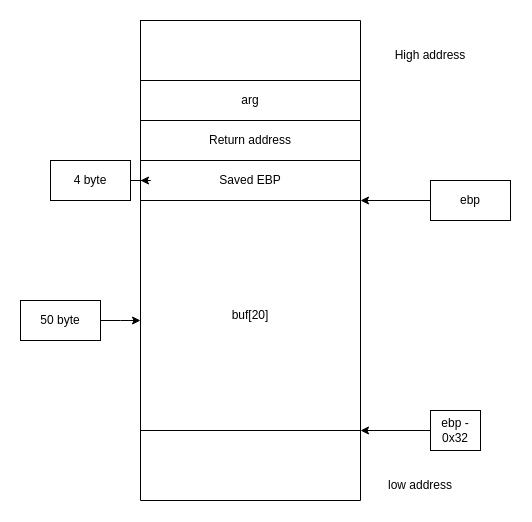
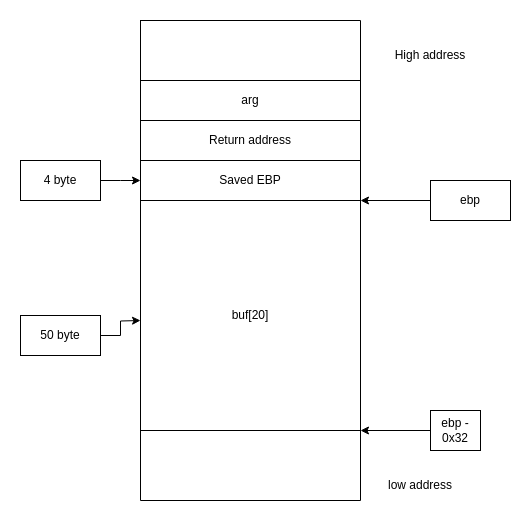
(91, 181) -> (61, 181)
(61, 321) -> (61, 336)
